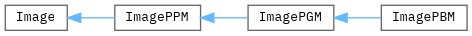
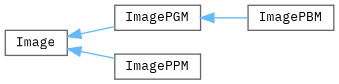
(231, 18) -> (98, 30)
